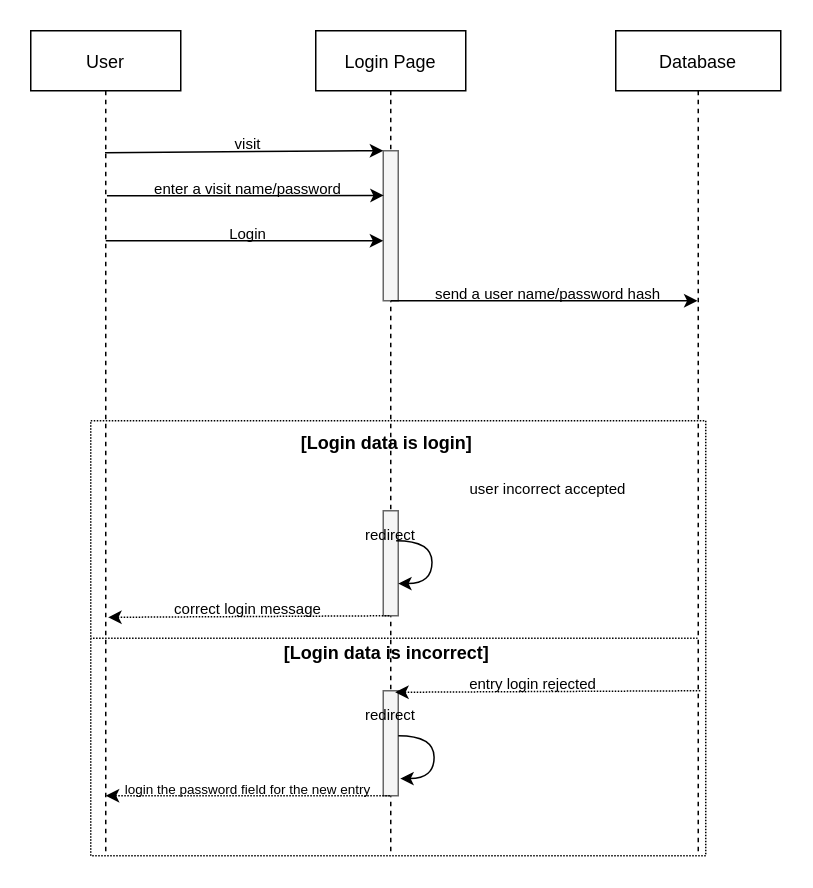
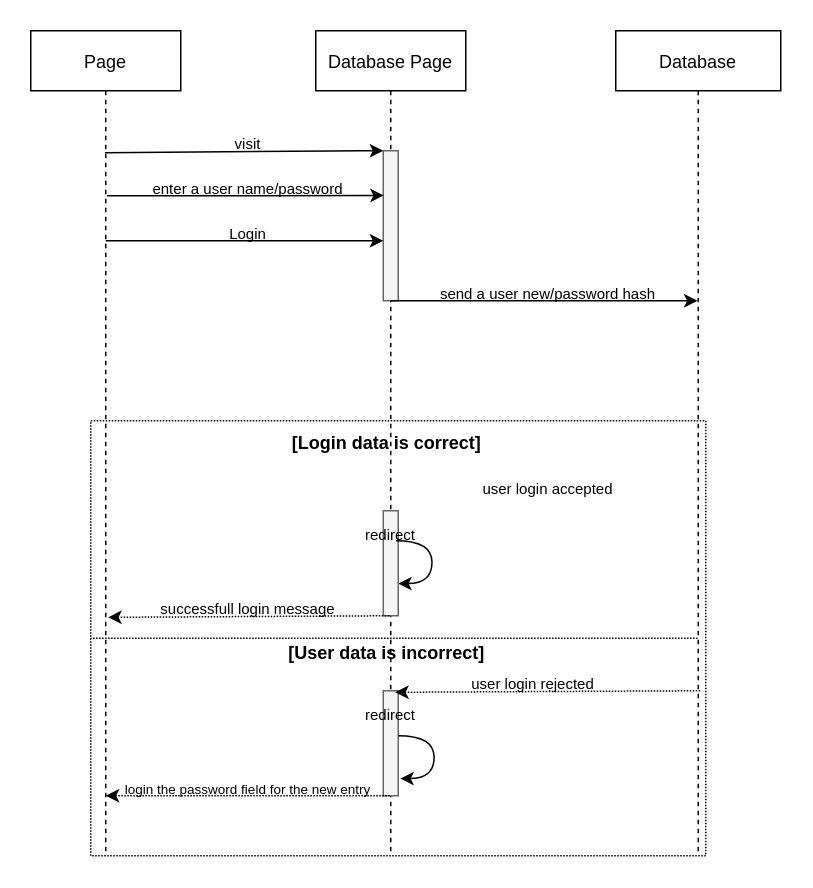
(105, 62) -> (105, 62)
(390, 62) -> (390, 62)
(248, 188) -> (248, 188)
(548, 293) -> (548, 293)
(387, 443) -> (387, 443)
(548, 488) -> (548, 488)
(248, 608) -> (248, 608)
(387, 653) -> (387, 653)
(533, 683) -> (533, 683)
